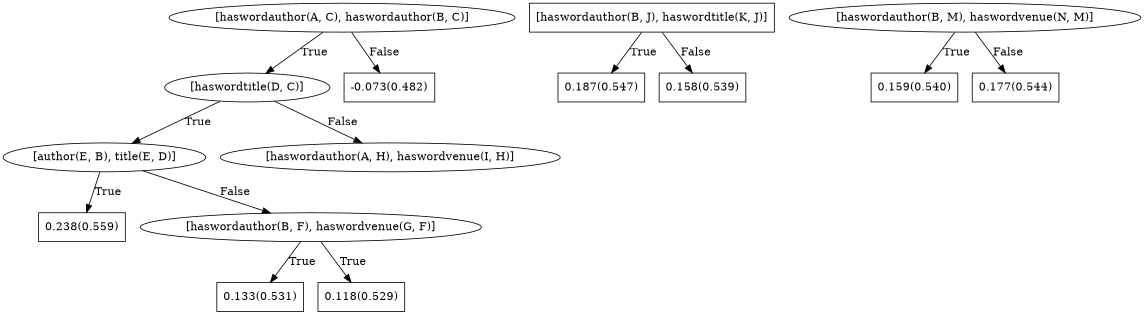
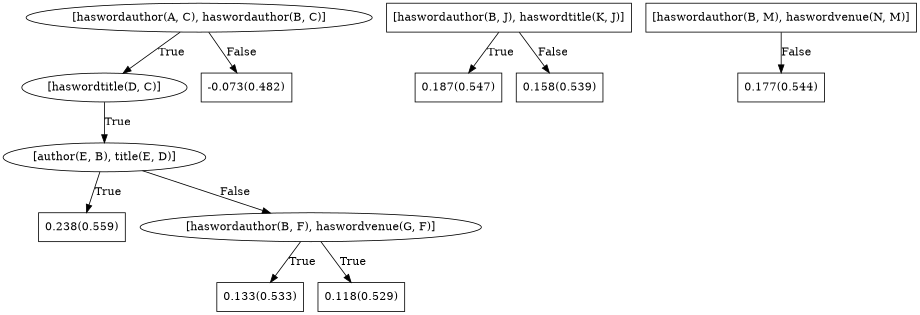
(965, 18) -> (781, 18)
(914, 88) -> none
(390, 157) -> none
(260, 297) -> (260, 297)
